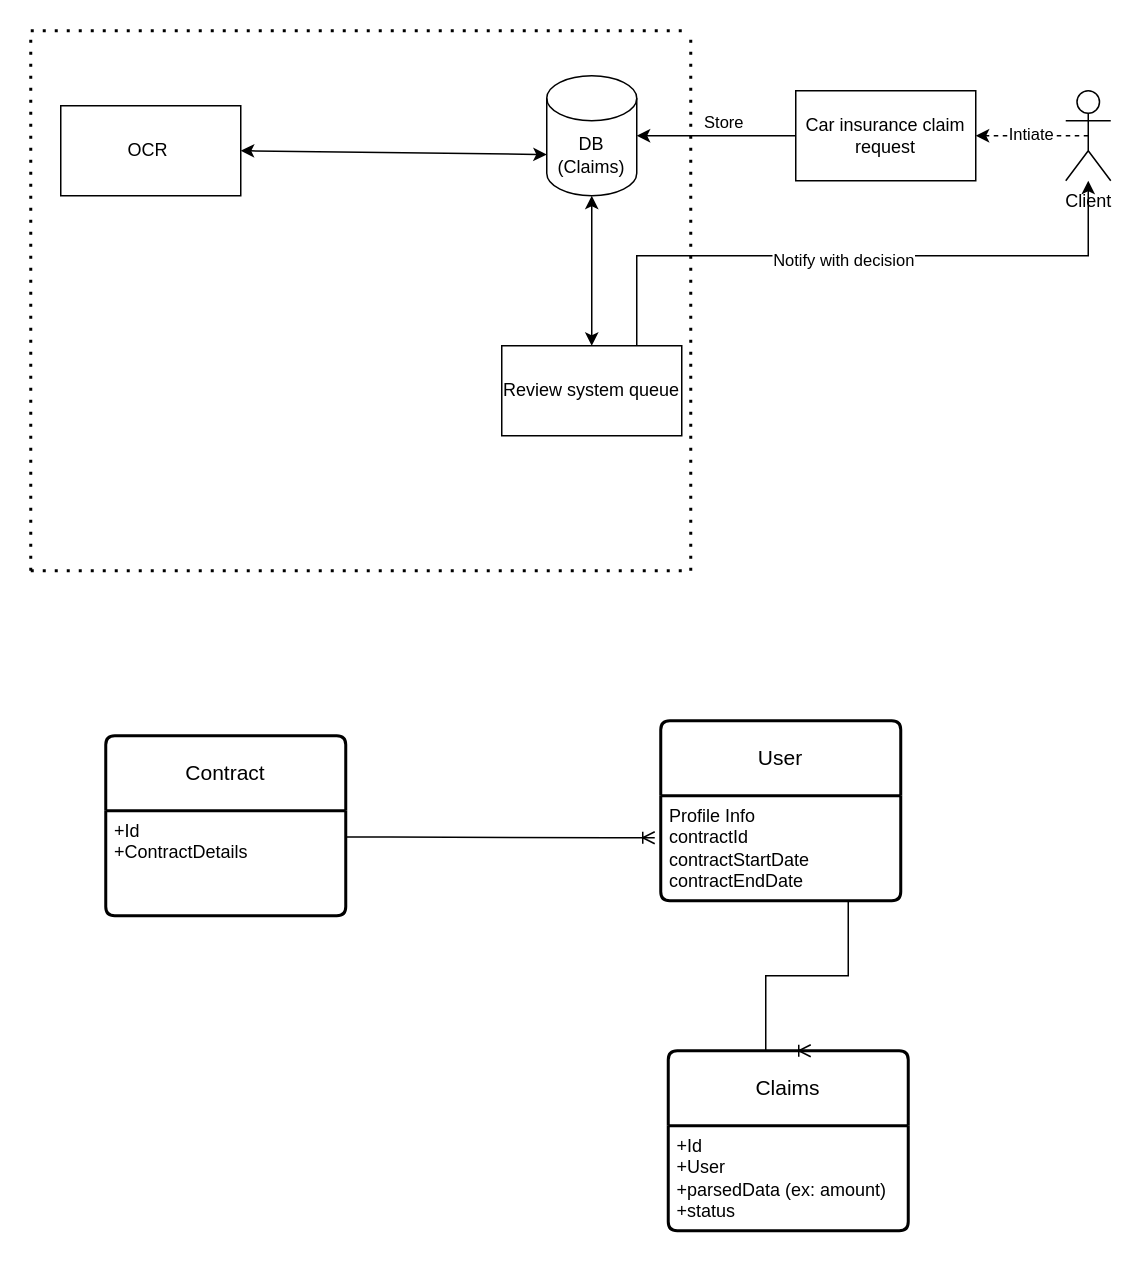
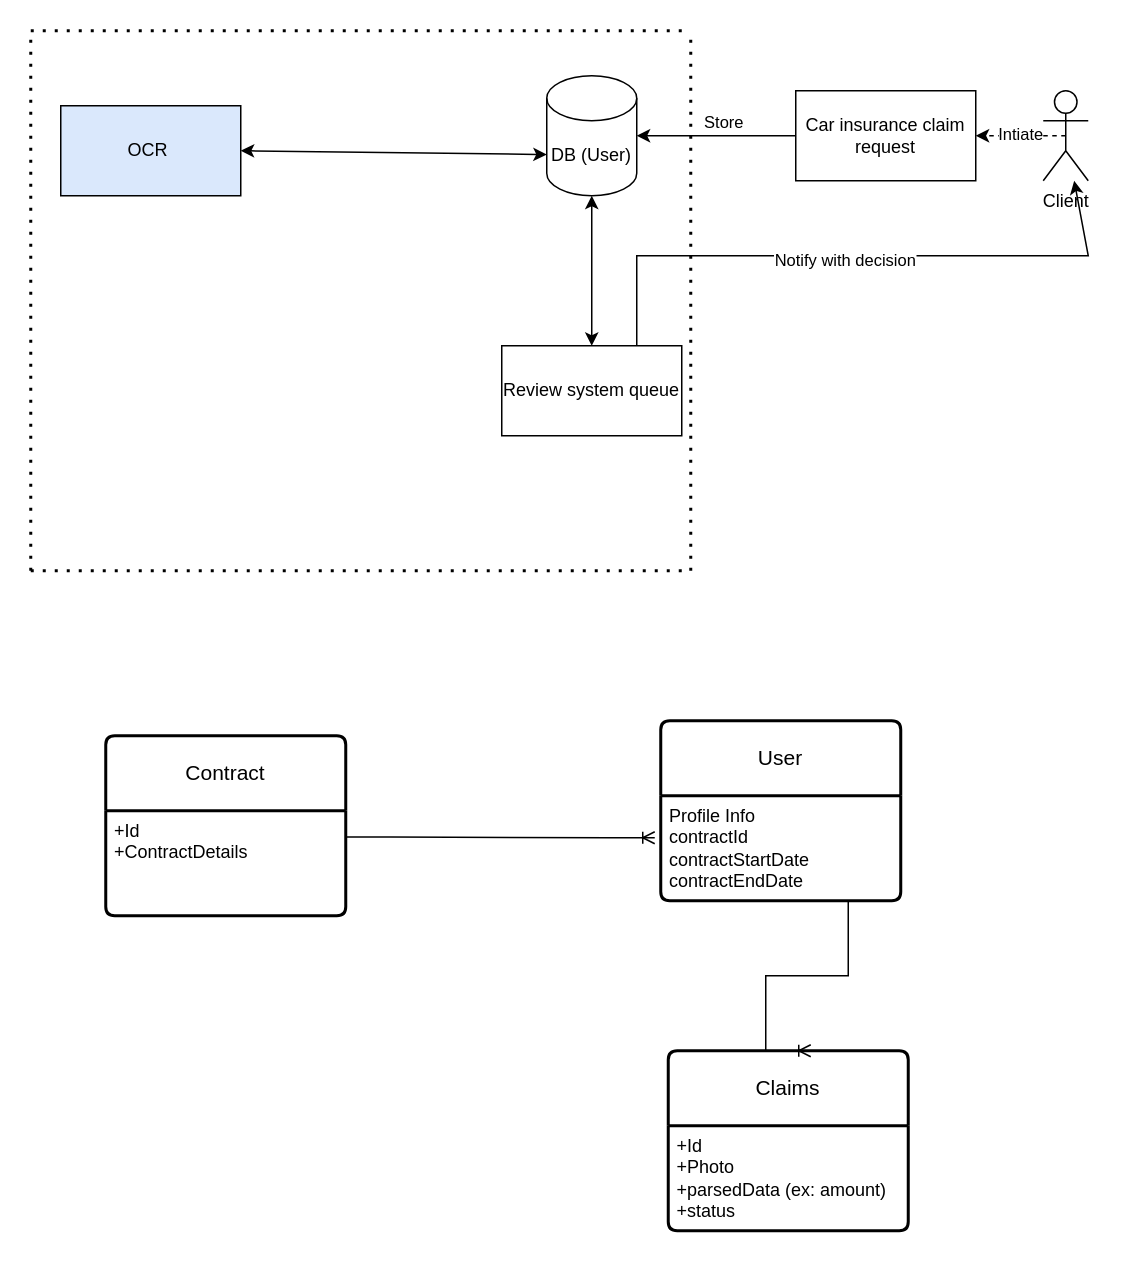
(1088, 136) -> (1066, 136)
(151, 151) -> (151, 151)
(592, 155) -> (592, 155)
(791, 1179) -> (791, 1179)
